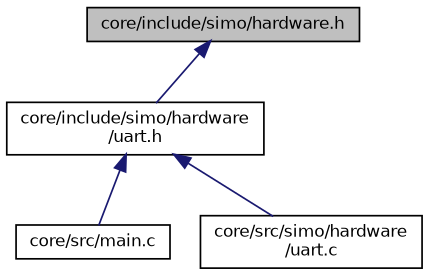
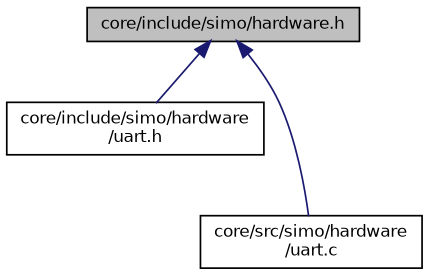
(231, 190) -> (290, 131)
(93, 242) -> none
